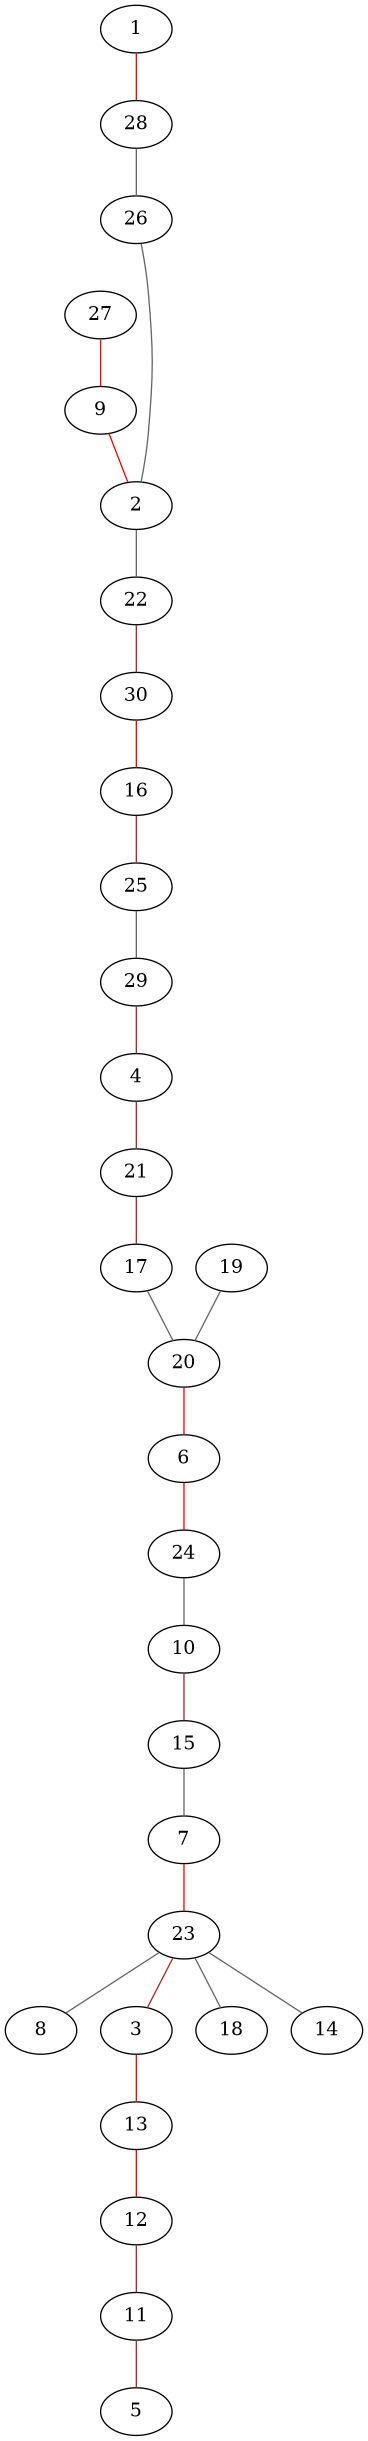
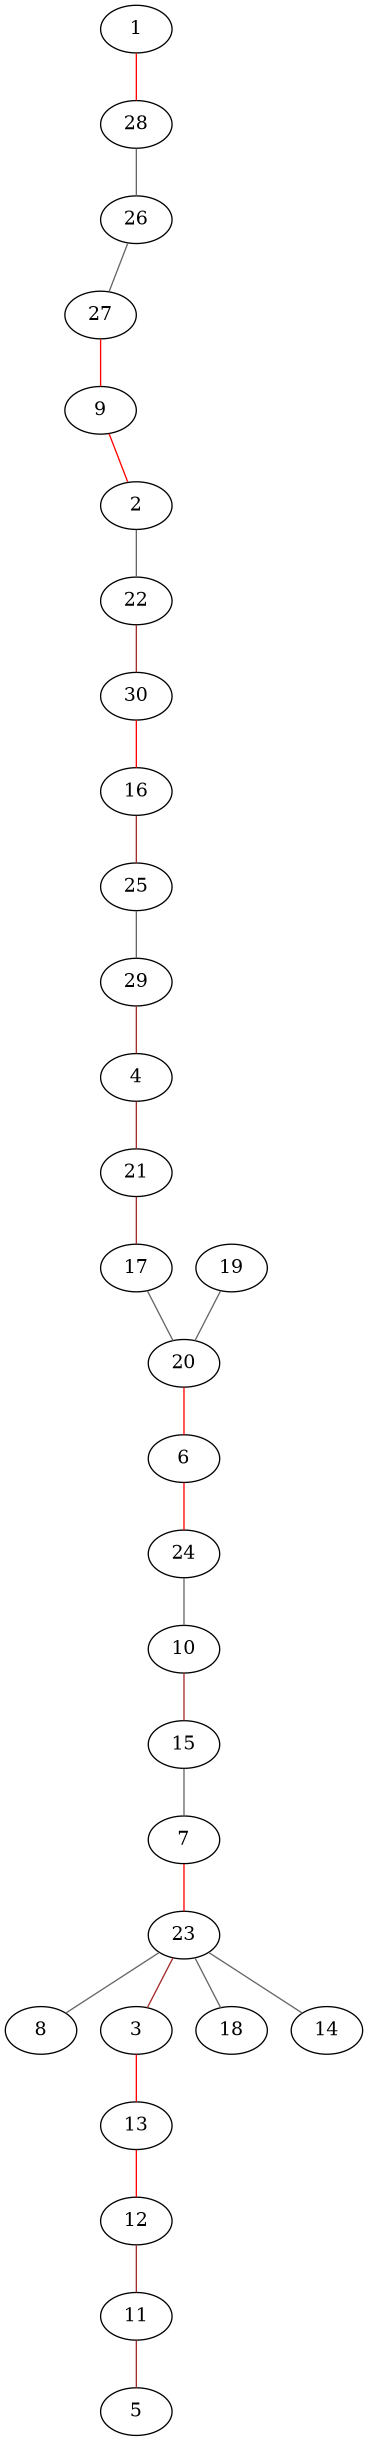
(152, 363) -> (119, 267)
